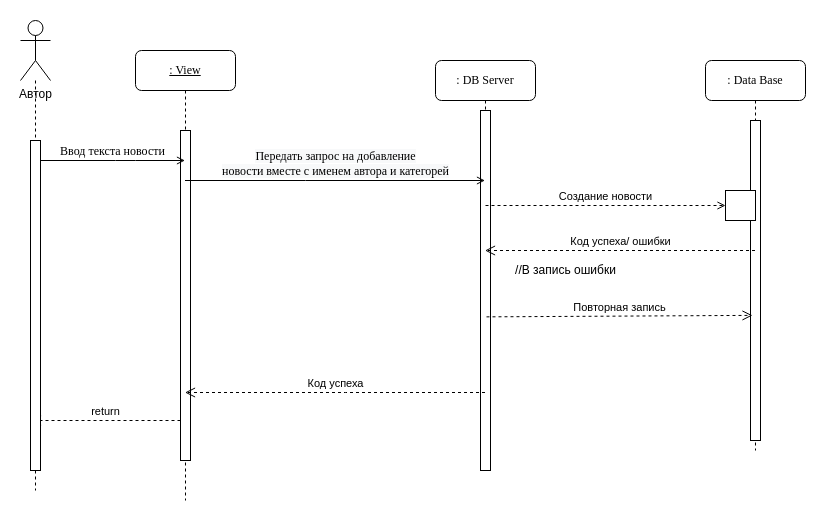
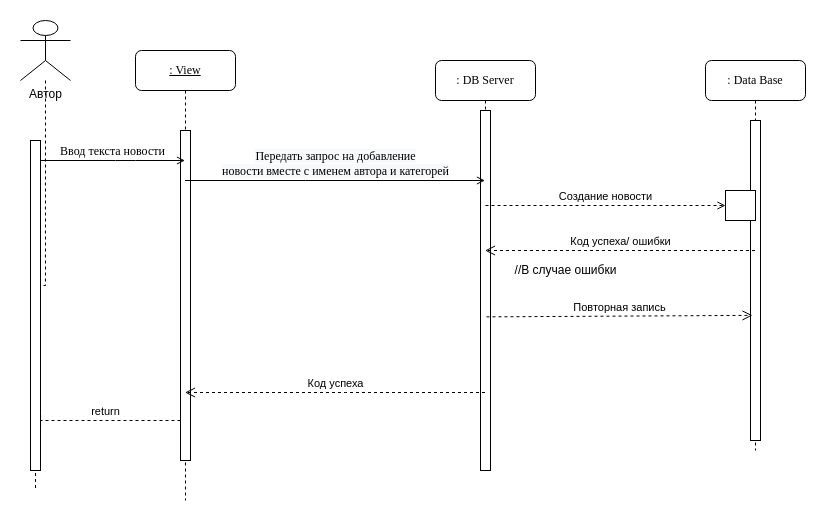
(36, 51) -> (46, 51)
(566, 271) -> (566, 271)
